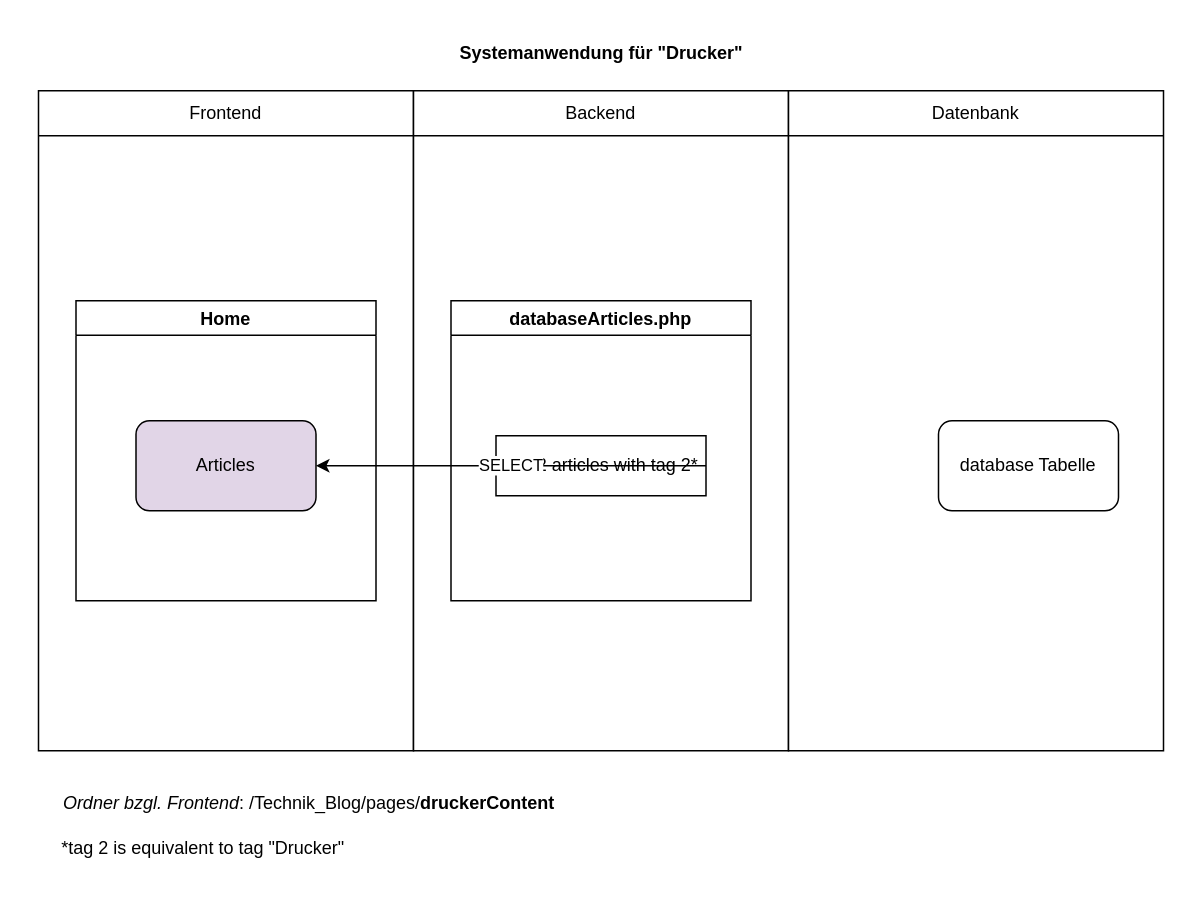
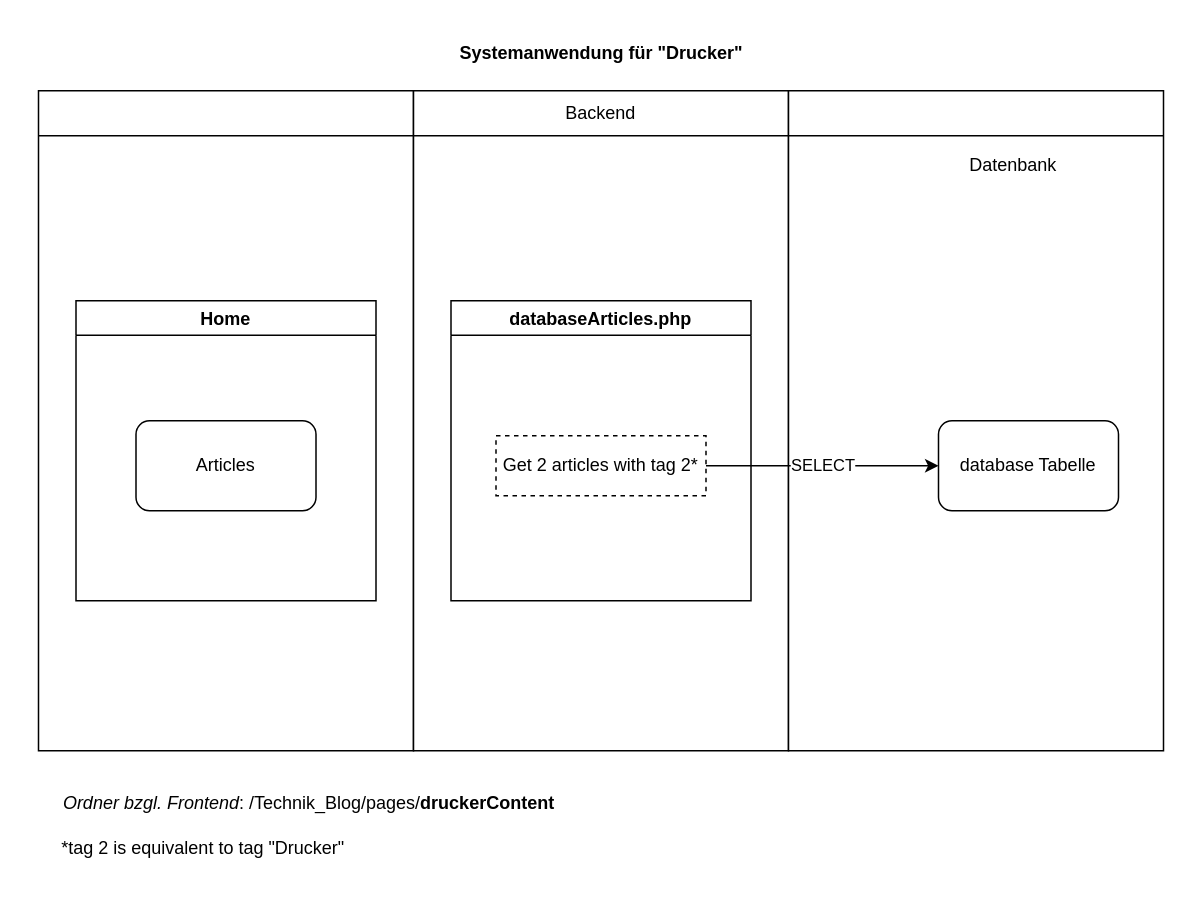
(226, 113) -> none
(976, 113) -> (1013, 166)
(226, 466) -> (226, 466)
(516, 466) -> (817, 466)
(601, 466) -> (601, 466)
